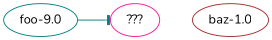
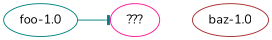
(41, 20) -> (41, 20)
